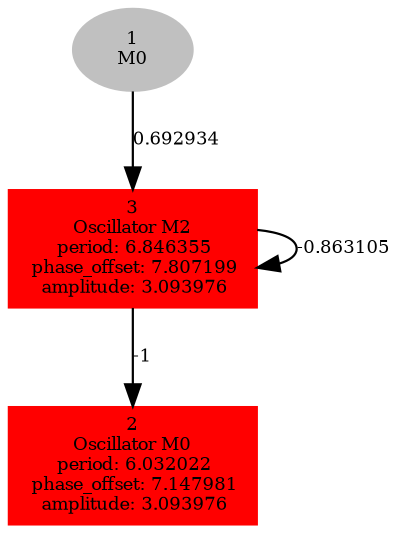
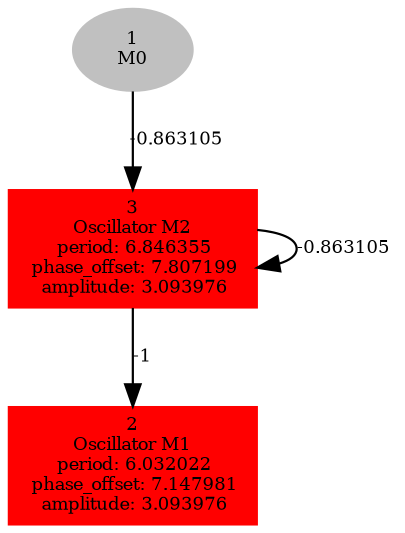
(179, 140) -> (179, 140)
(133, 445) -> (133, 445)
